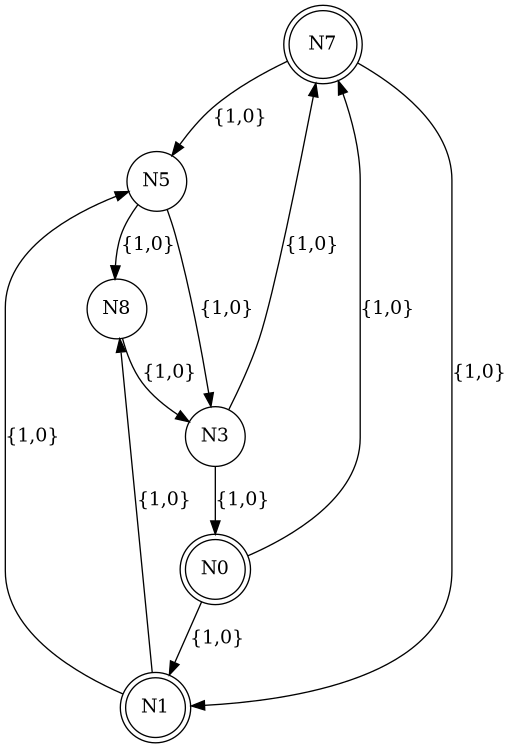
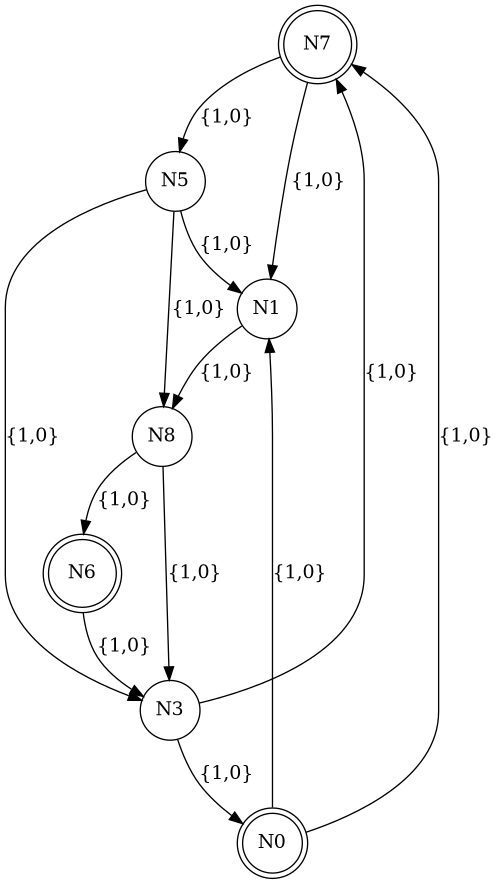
(5, 446) -> (198, 253)
none -> (82, 573)
(156, 708) -> (267, 309)
